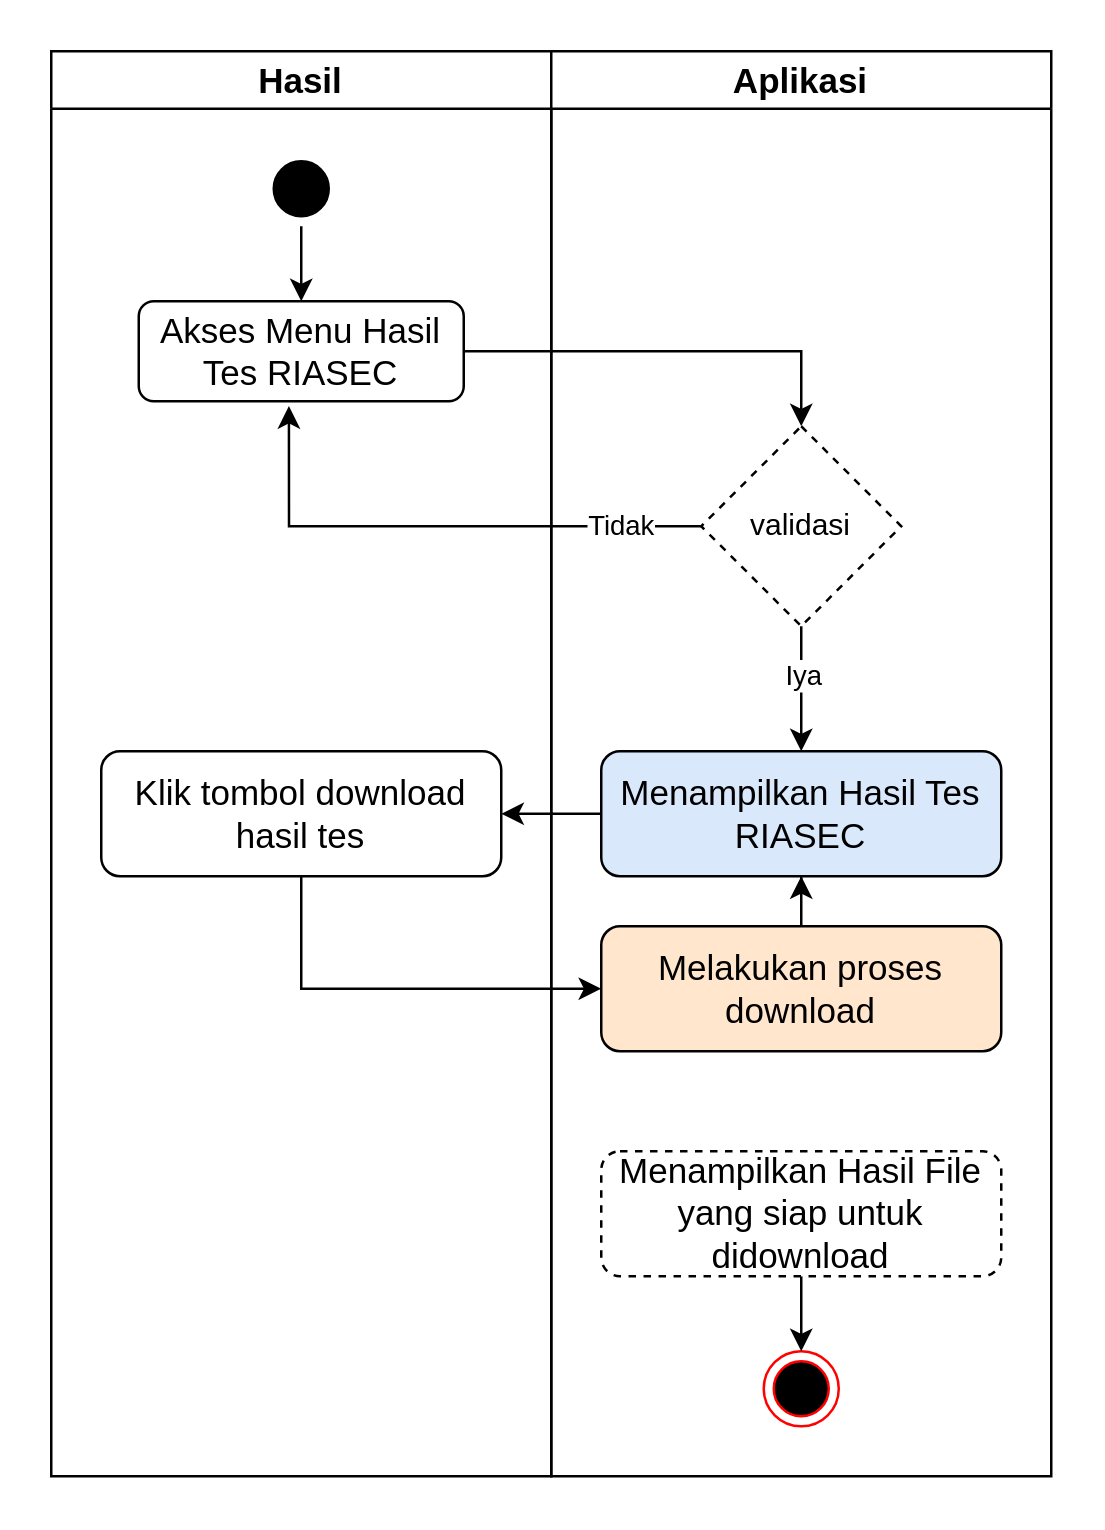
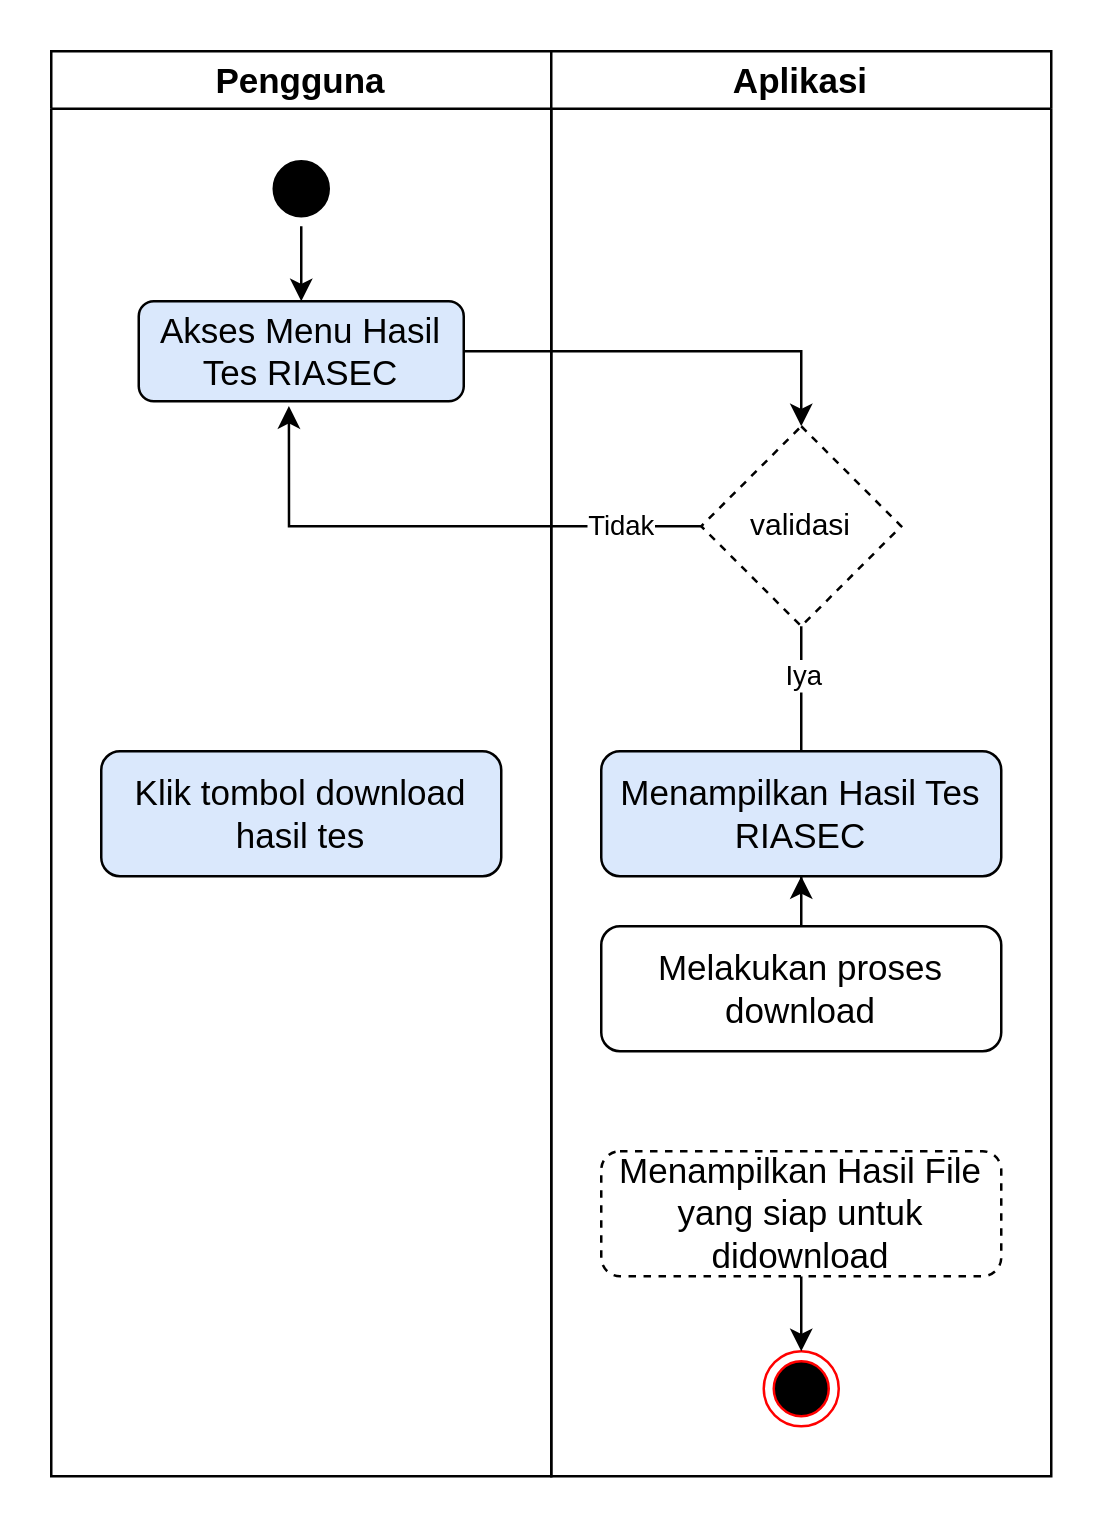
(301, 81) -> (301, 81)
(301, 351) -> (301, 351)
(801, 733) -> (801, 740)
(301, 814) -> (301, 814)
(579, 814) -> none
(367, 989) -> none
(801, 989) -> (801, 989)
